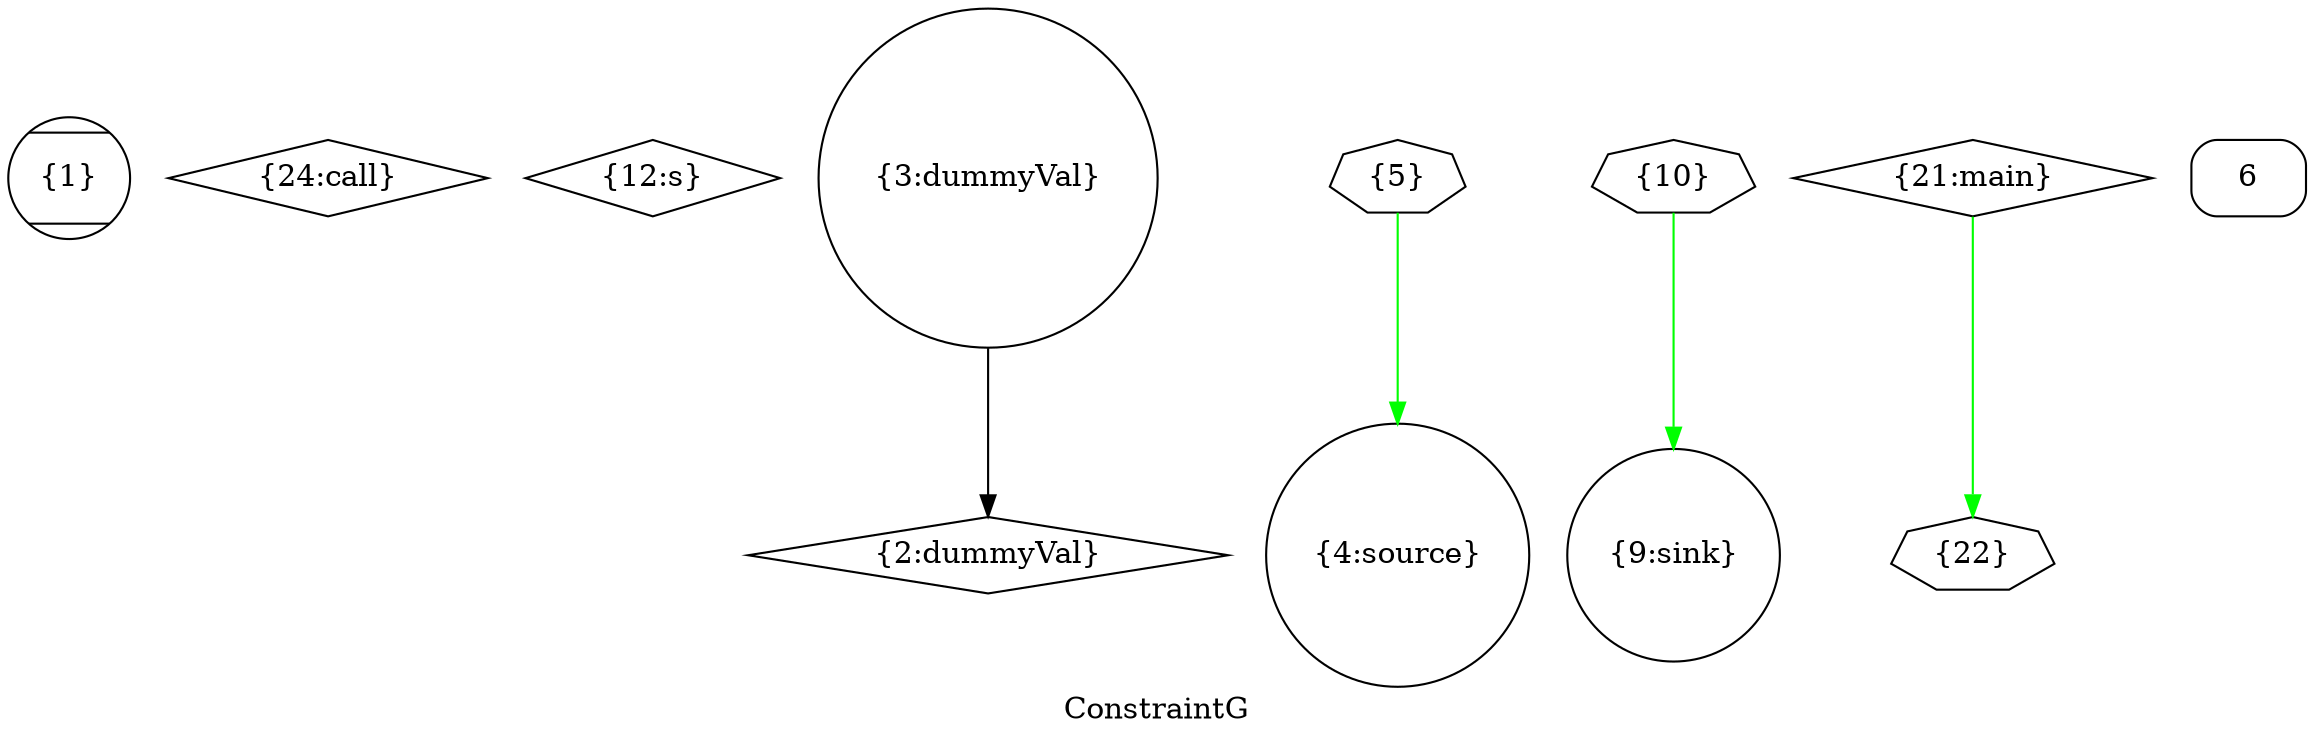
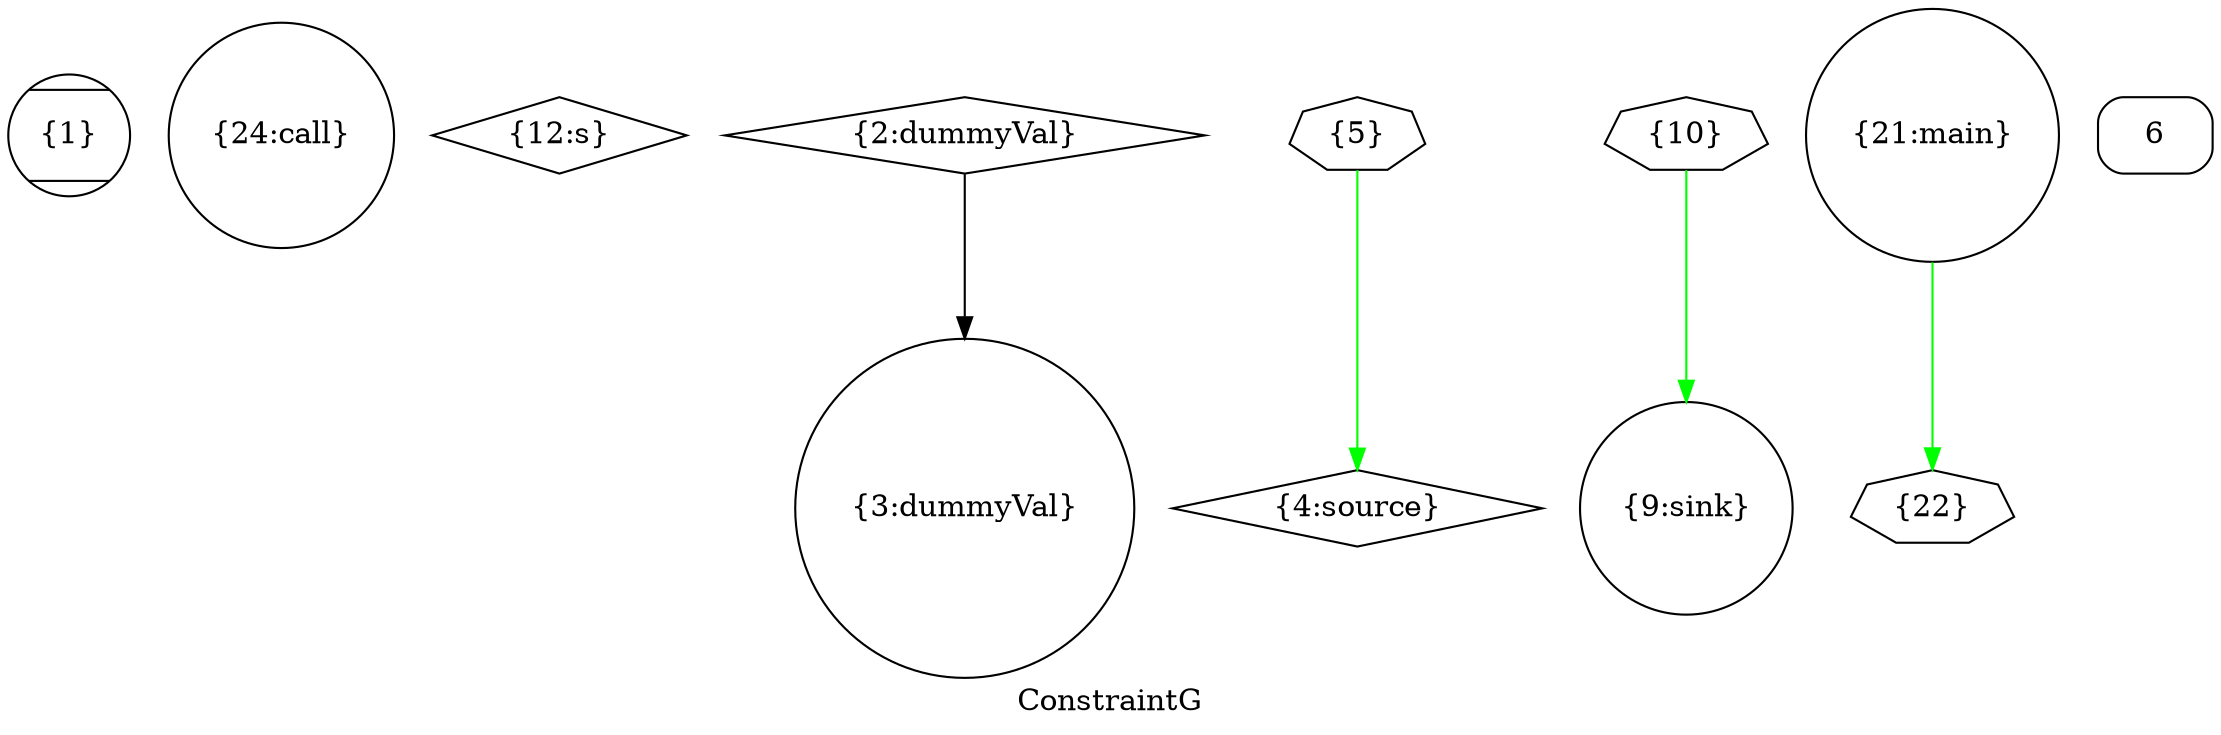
(328, 178) -> (281, 135)
(1973, 178) -> (1932, 135)
(988, 422) -> (965, 246)
(1398, 555) -> (1357, 508)
